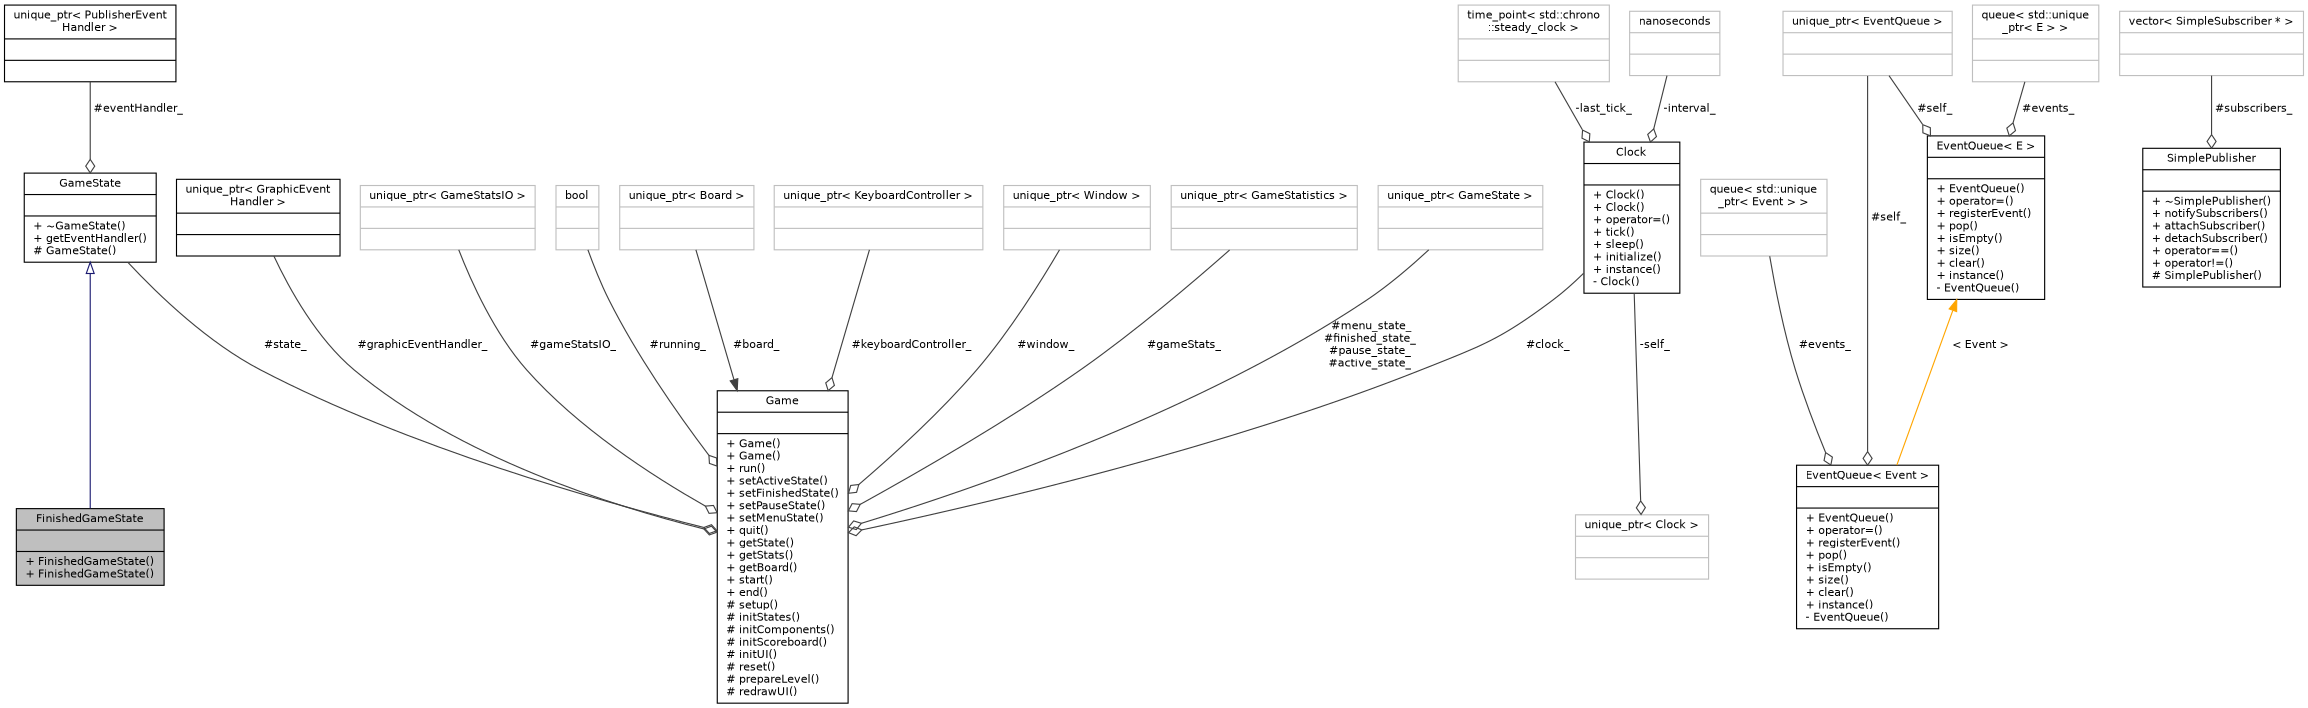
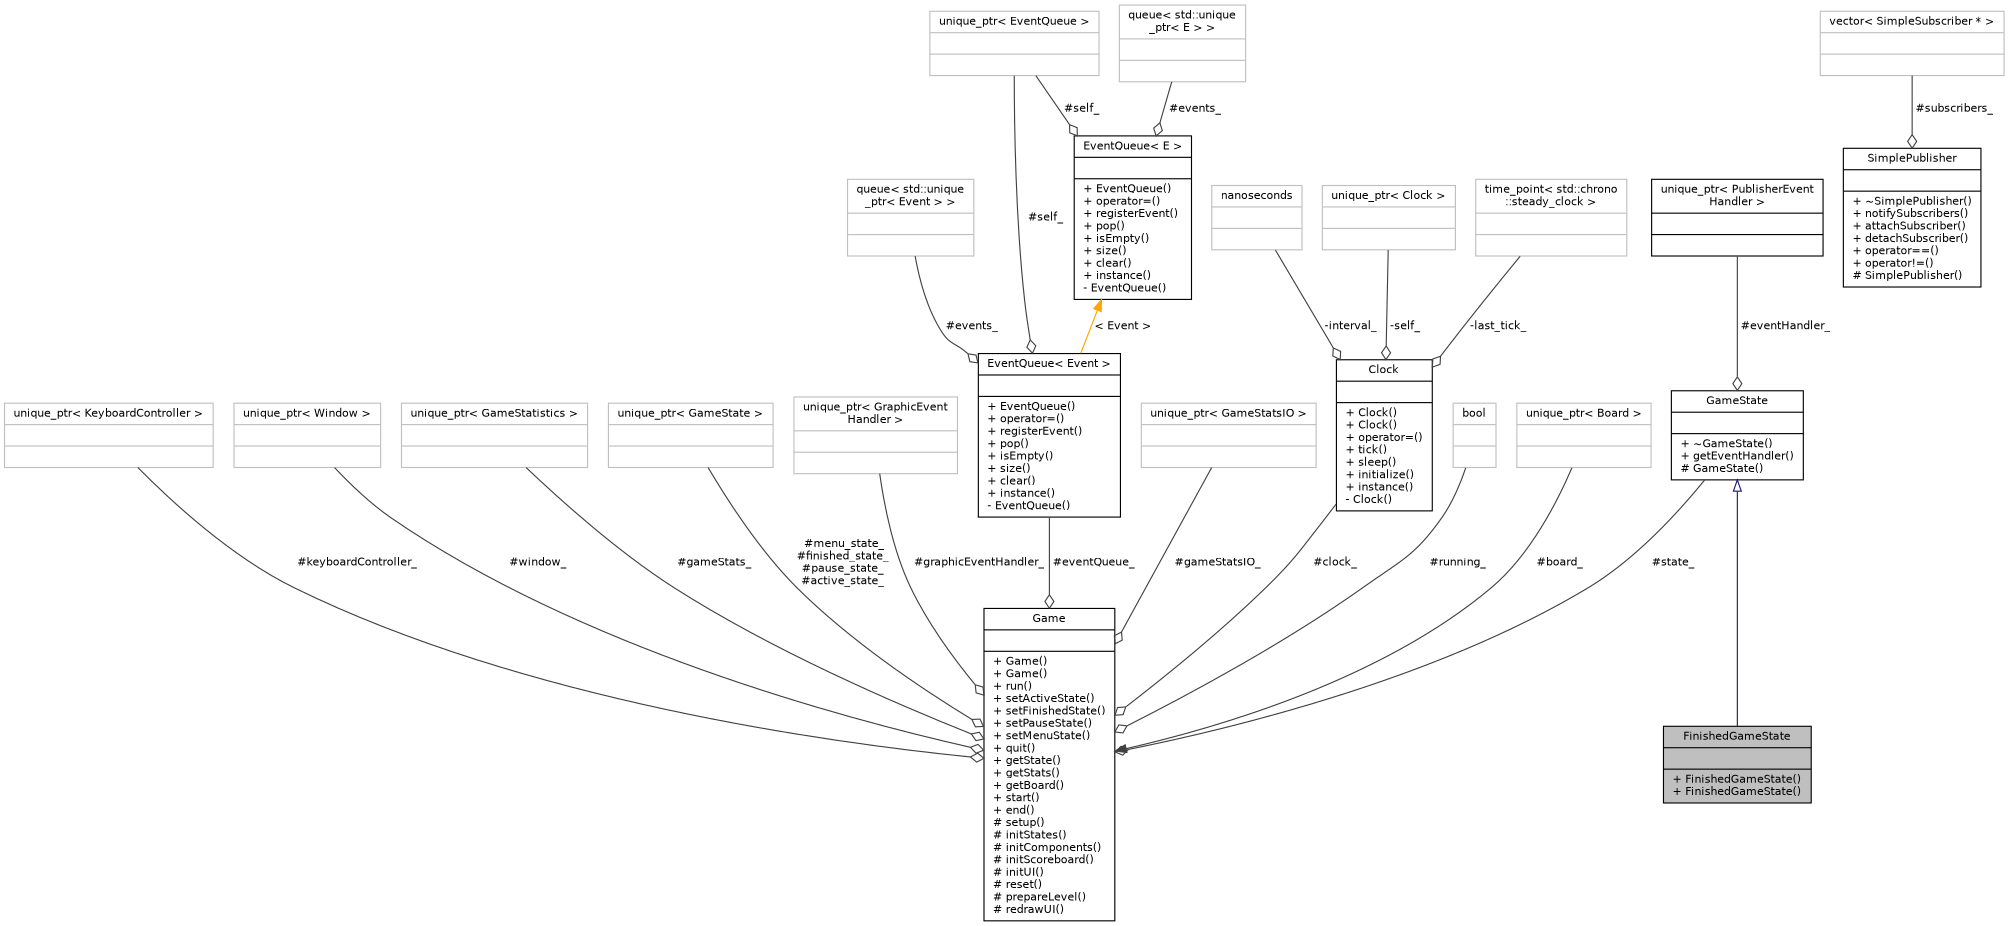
(258, 218) -> (876, 435)
(1637, 397) -> (1387, 298)
none -> (1049, 556)
